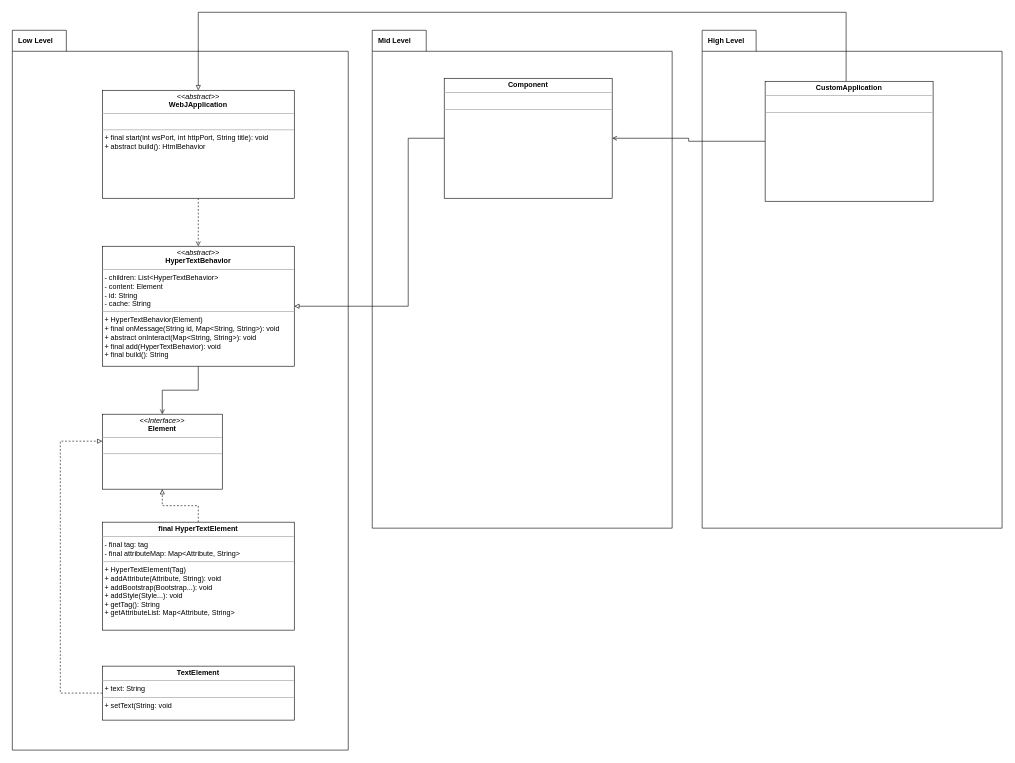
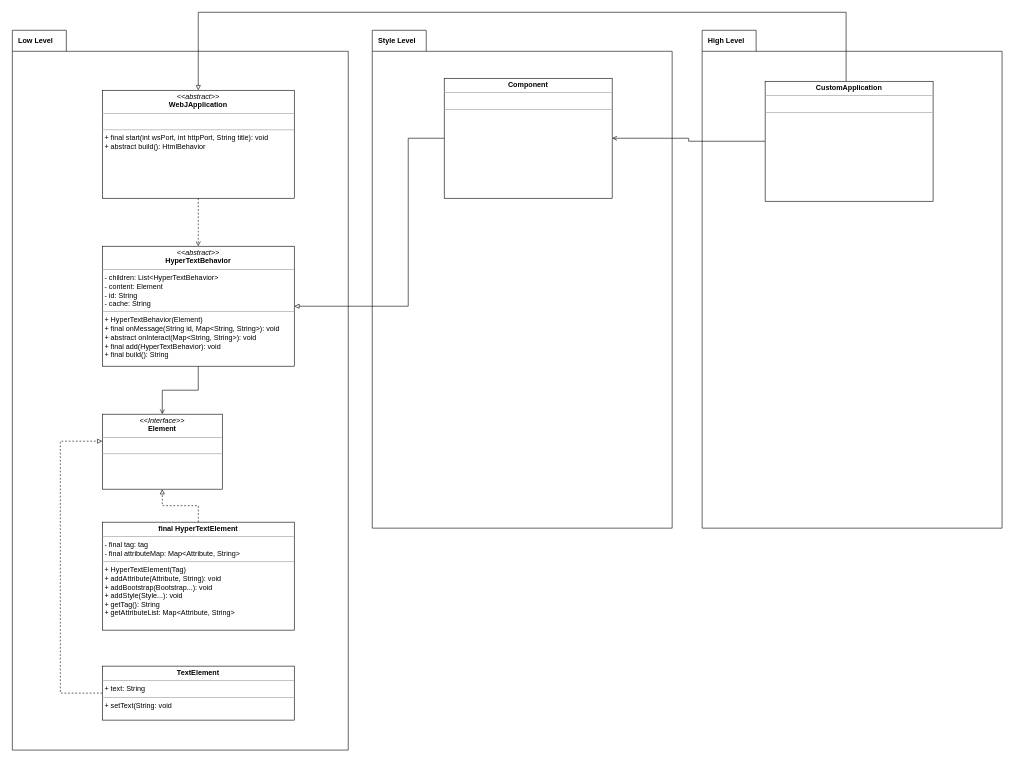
(394, 41) -> (398, 41)
